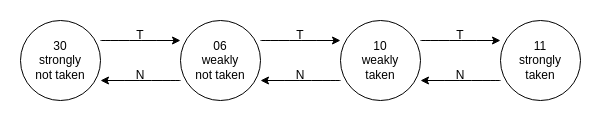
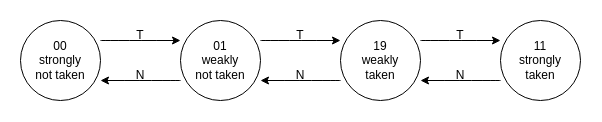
(61, 61) -> (61, 61)
(221, 61) -> (221, 61)
(381, 61) -> (381, 61)
